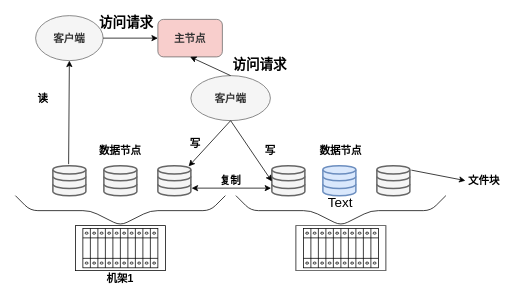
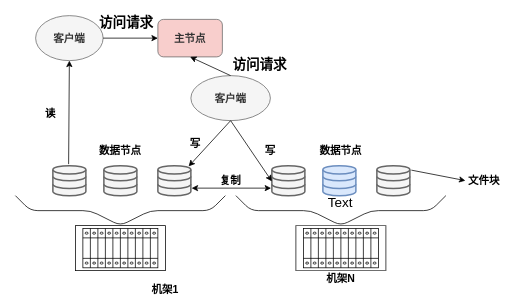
(43, 98) -> (51, 113)
(120, 278) -> (165, 289)
none -> (341, 278)
